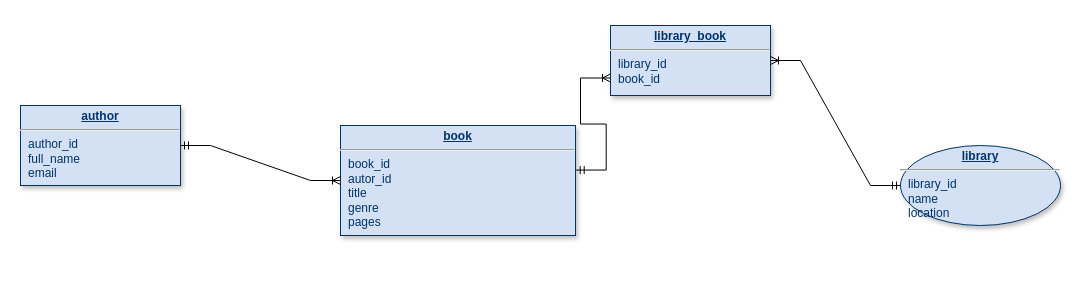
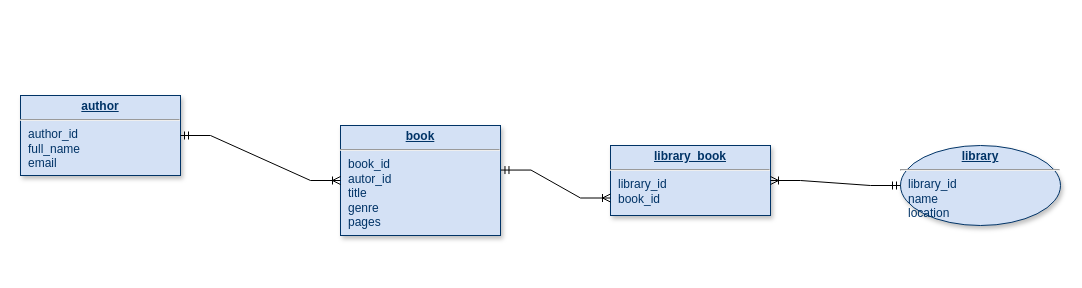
(691, 61) -> (691, 181)
(101, 146) -> (101, 136)
(458, 181) -> (421, 181)
